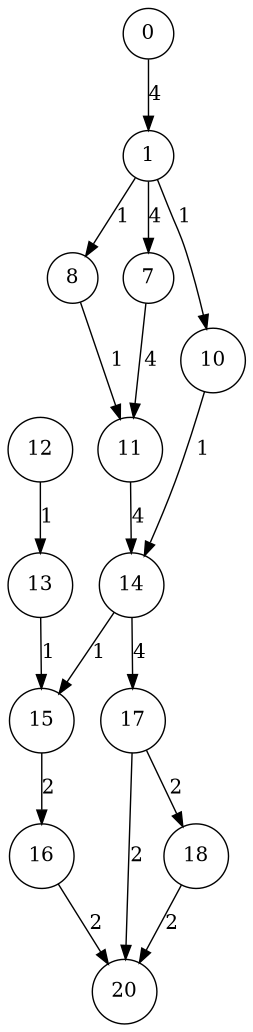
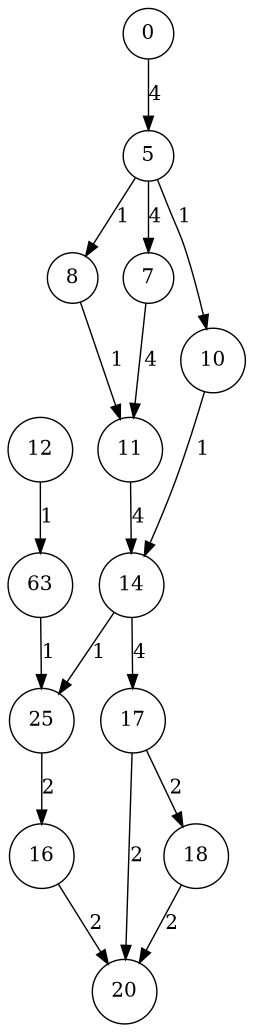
(148, 156) -> (148, 156)
(40, 585) -> (40, 585)
(42, 721) -> (42, 721)
